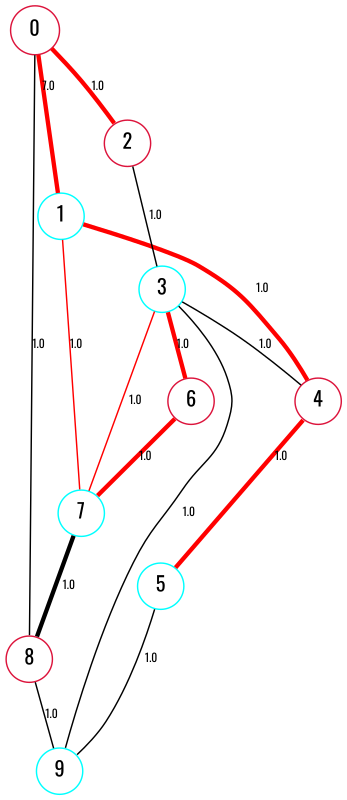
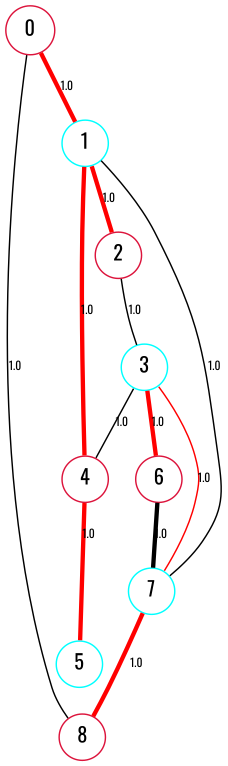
(85, 85) -> (102, 199)
(49, 87) -> (68, 87)
(71, 365) -> (204, 364)
(136, 457) -> (155, 535)
(55, 586) -> (119, 665)
(60, 771) -> none
